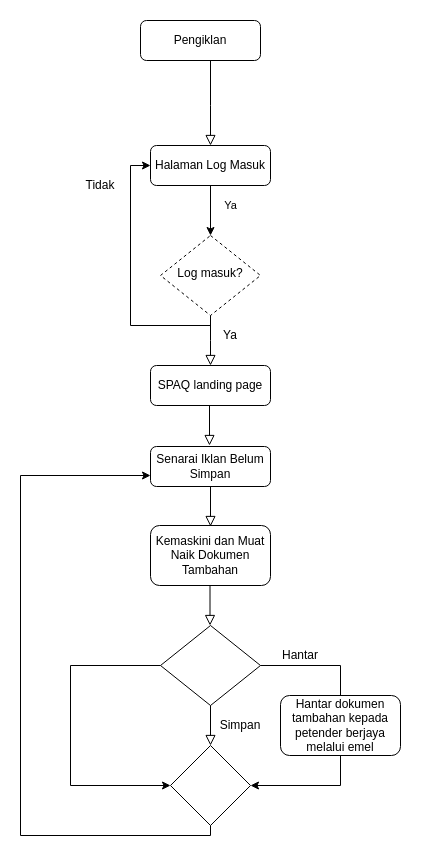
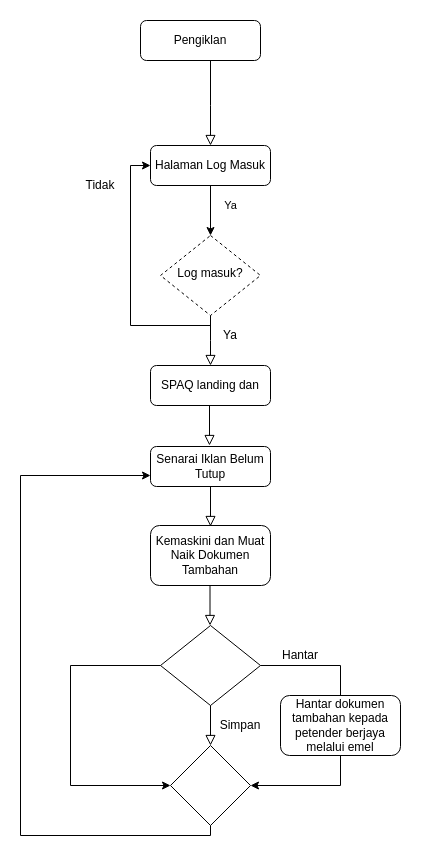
(211, 386) -> (211, 386)
(211, 467) -> (211, 467)
